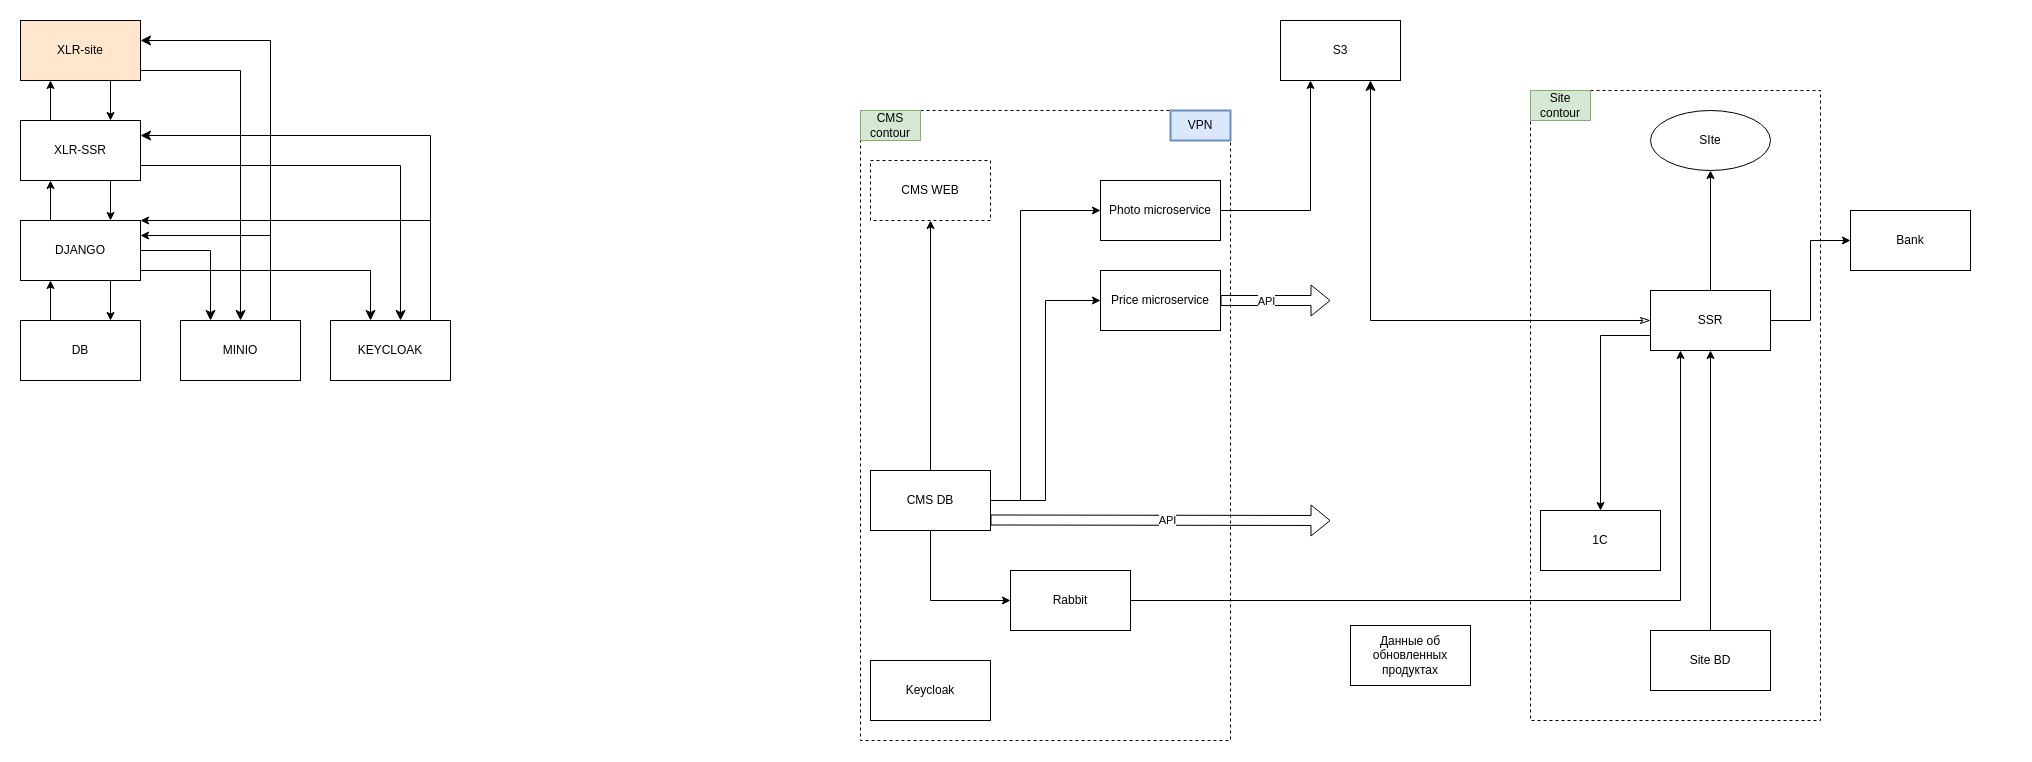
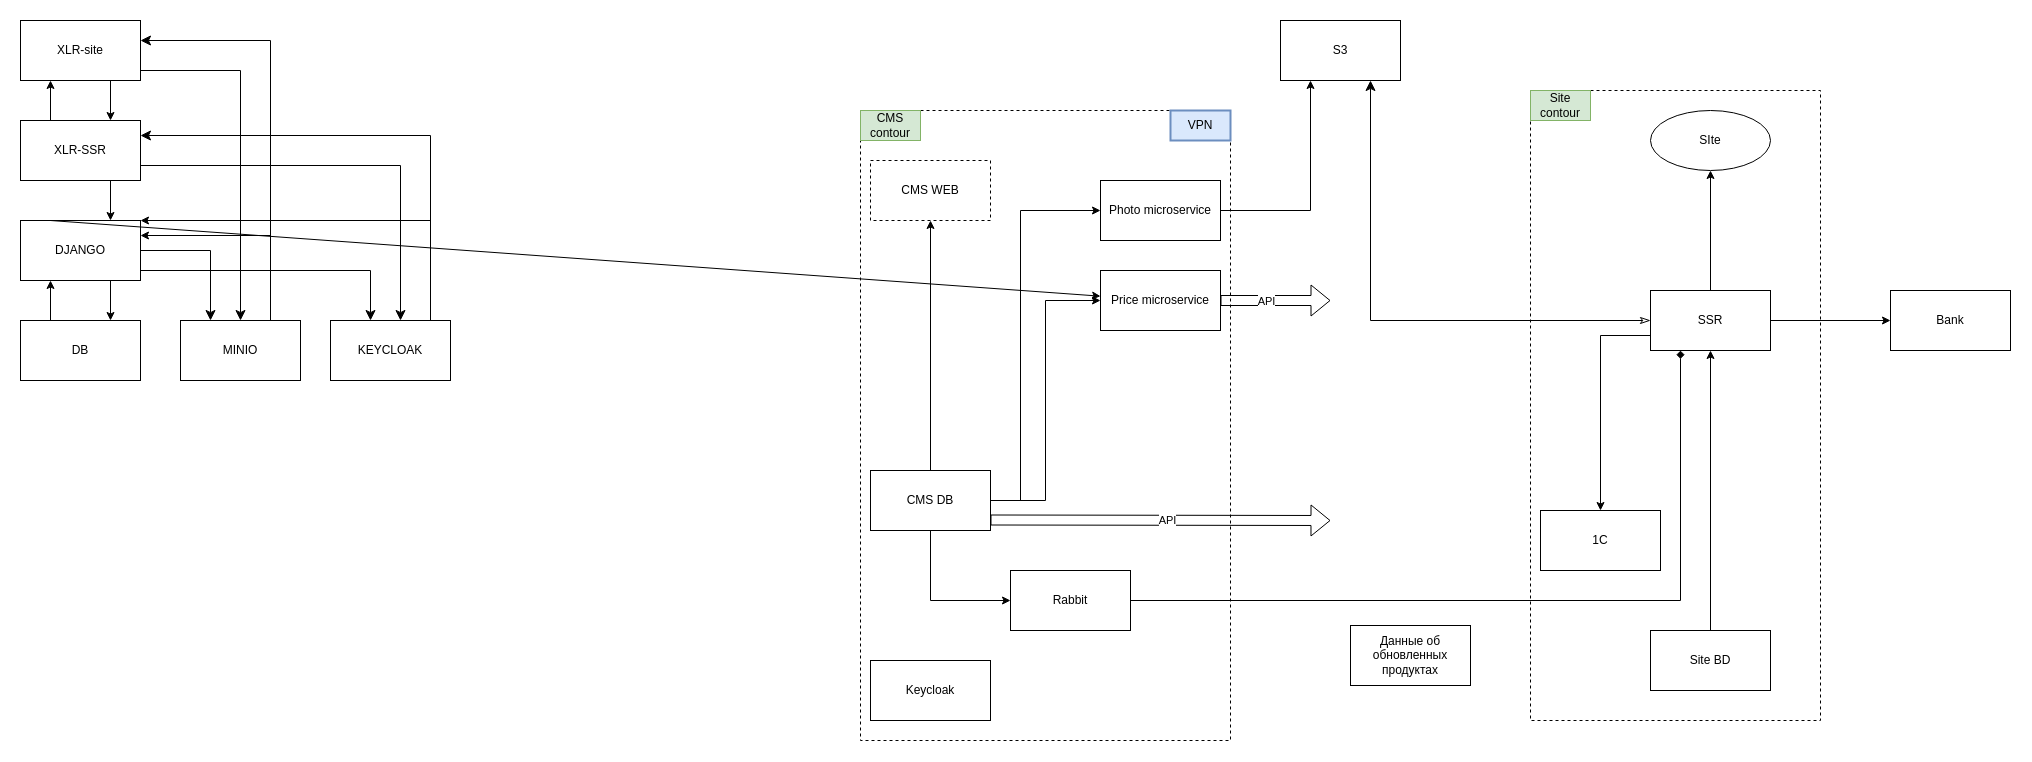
(81, 51) -> (81, 51)
(51, 204) -> (683, 266)
(1911, 241) -> (1951, 321)
(1681, 358) -> (1681, 359)
